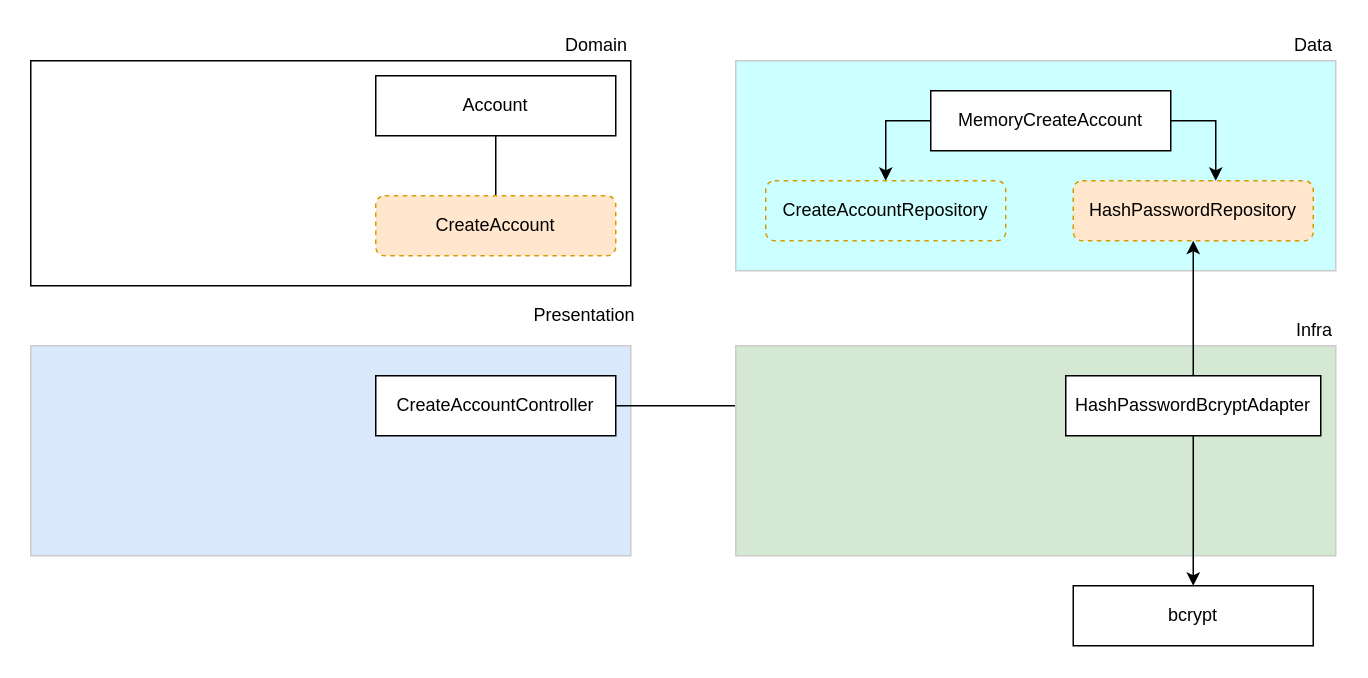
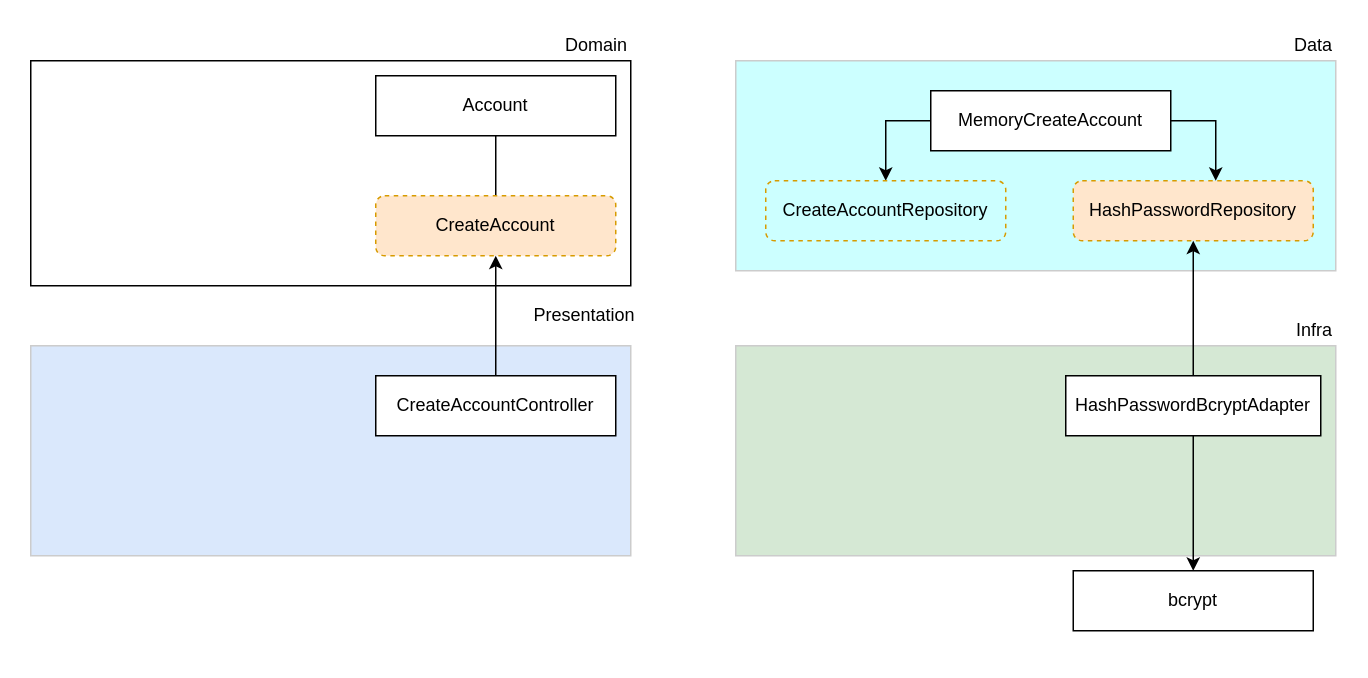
(676, 406) -> (496, 321)
(1193, 616) -> (1193, 601)
